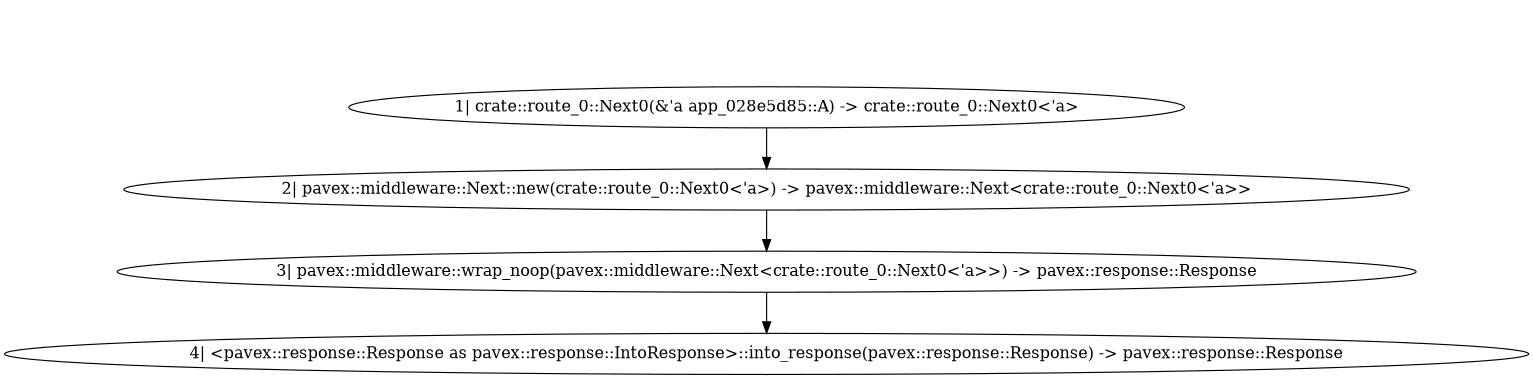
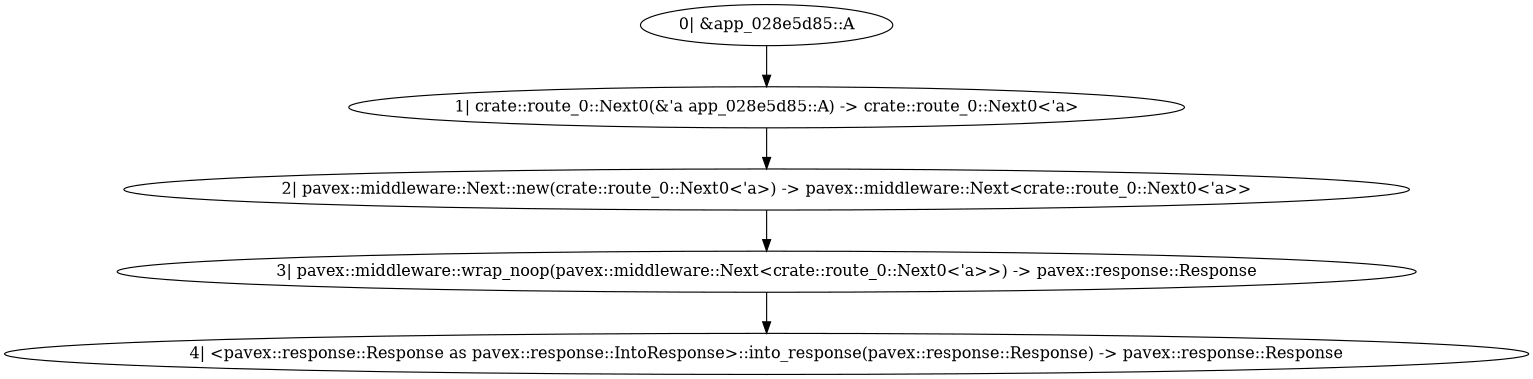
none -> (767, 25)
